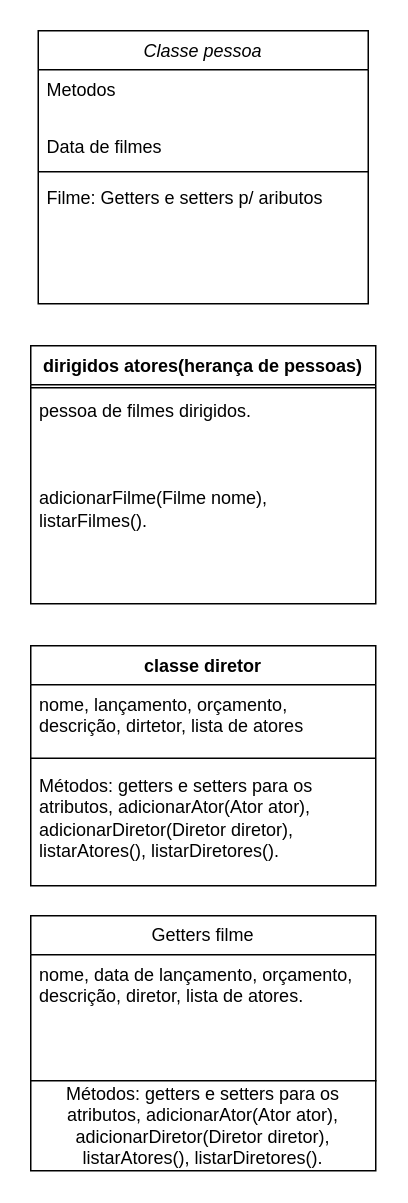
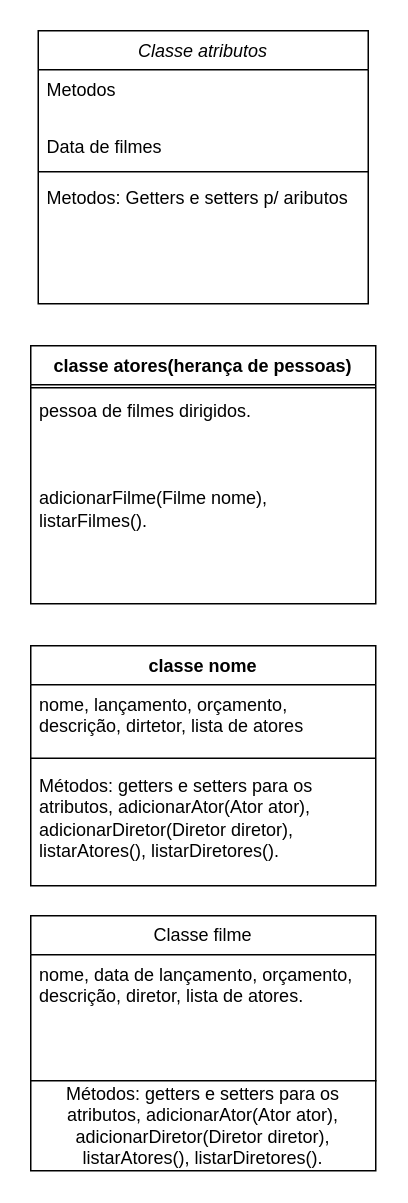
(203, 51) -> (203, 51)
(207, 198) -> (222, 198)
(203, 367) -> (203, 367)
(203, 667) -> (203, 667)
(203, 935) -> (203, 935)
